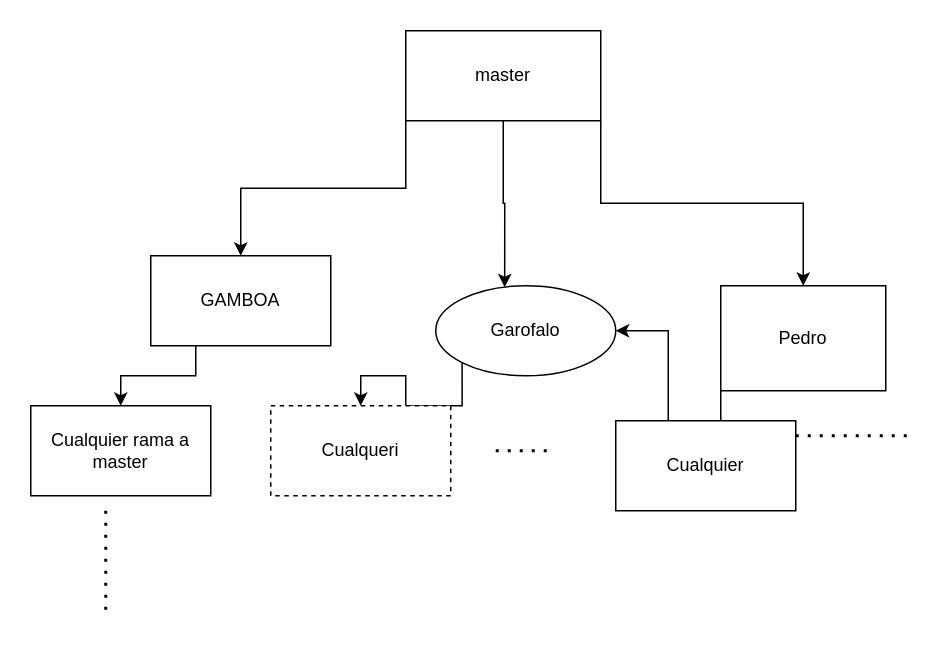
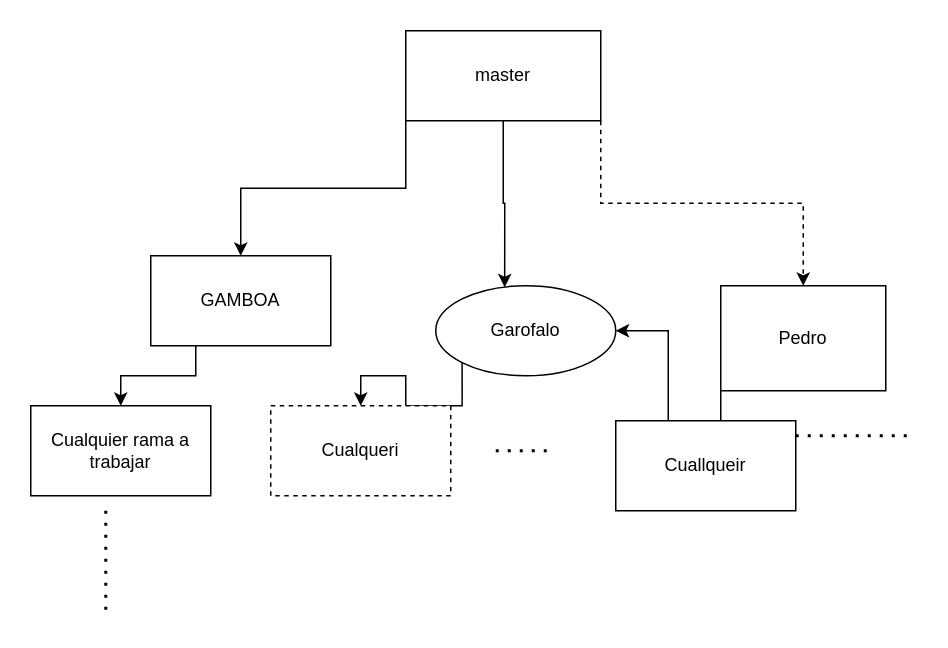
(698, 203) -> (698, 203)
(121, 451) -> (121, 451)
(706, 466) -> (706, 466)
